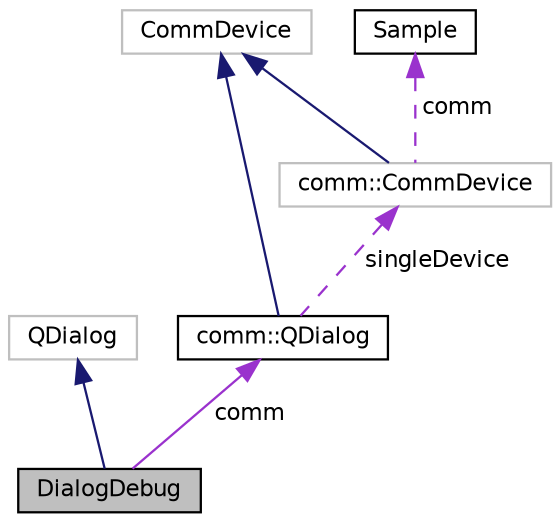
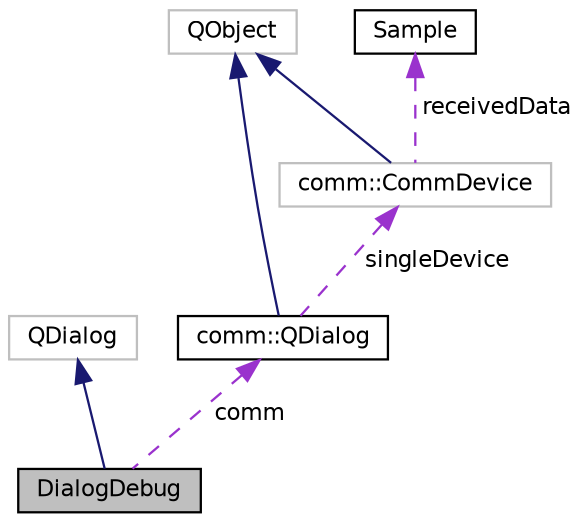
(217, 32) -> (233, 32)
(454, 108) -> (494, 108)
(187, 422) -> (187, 422)
